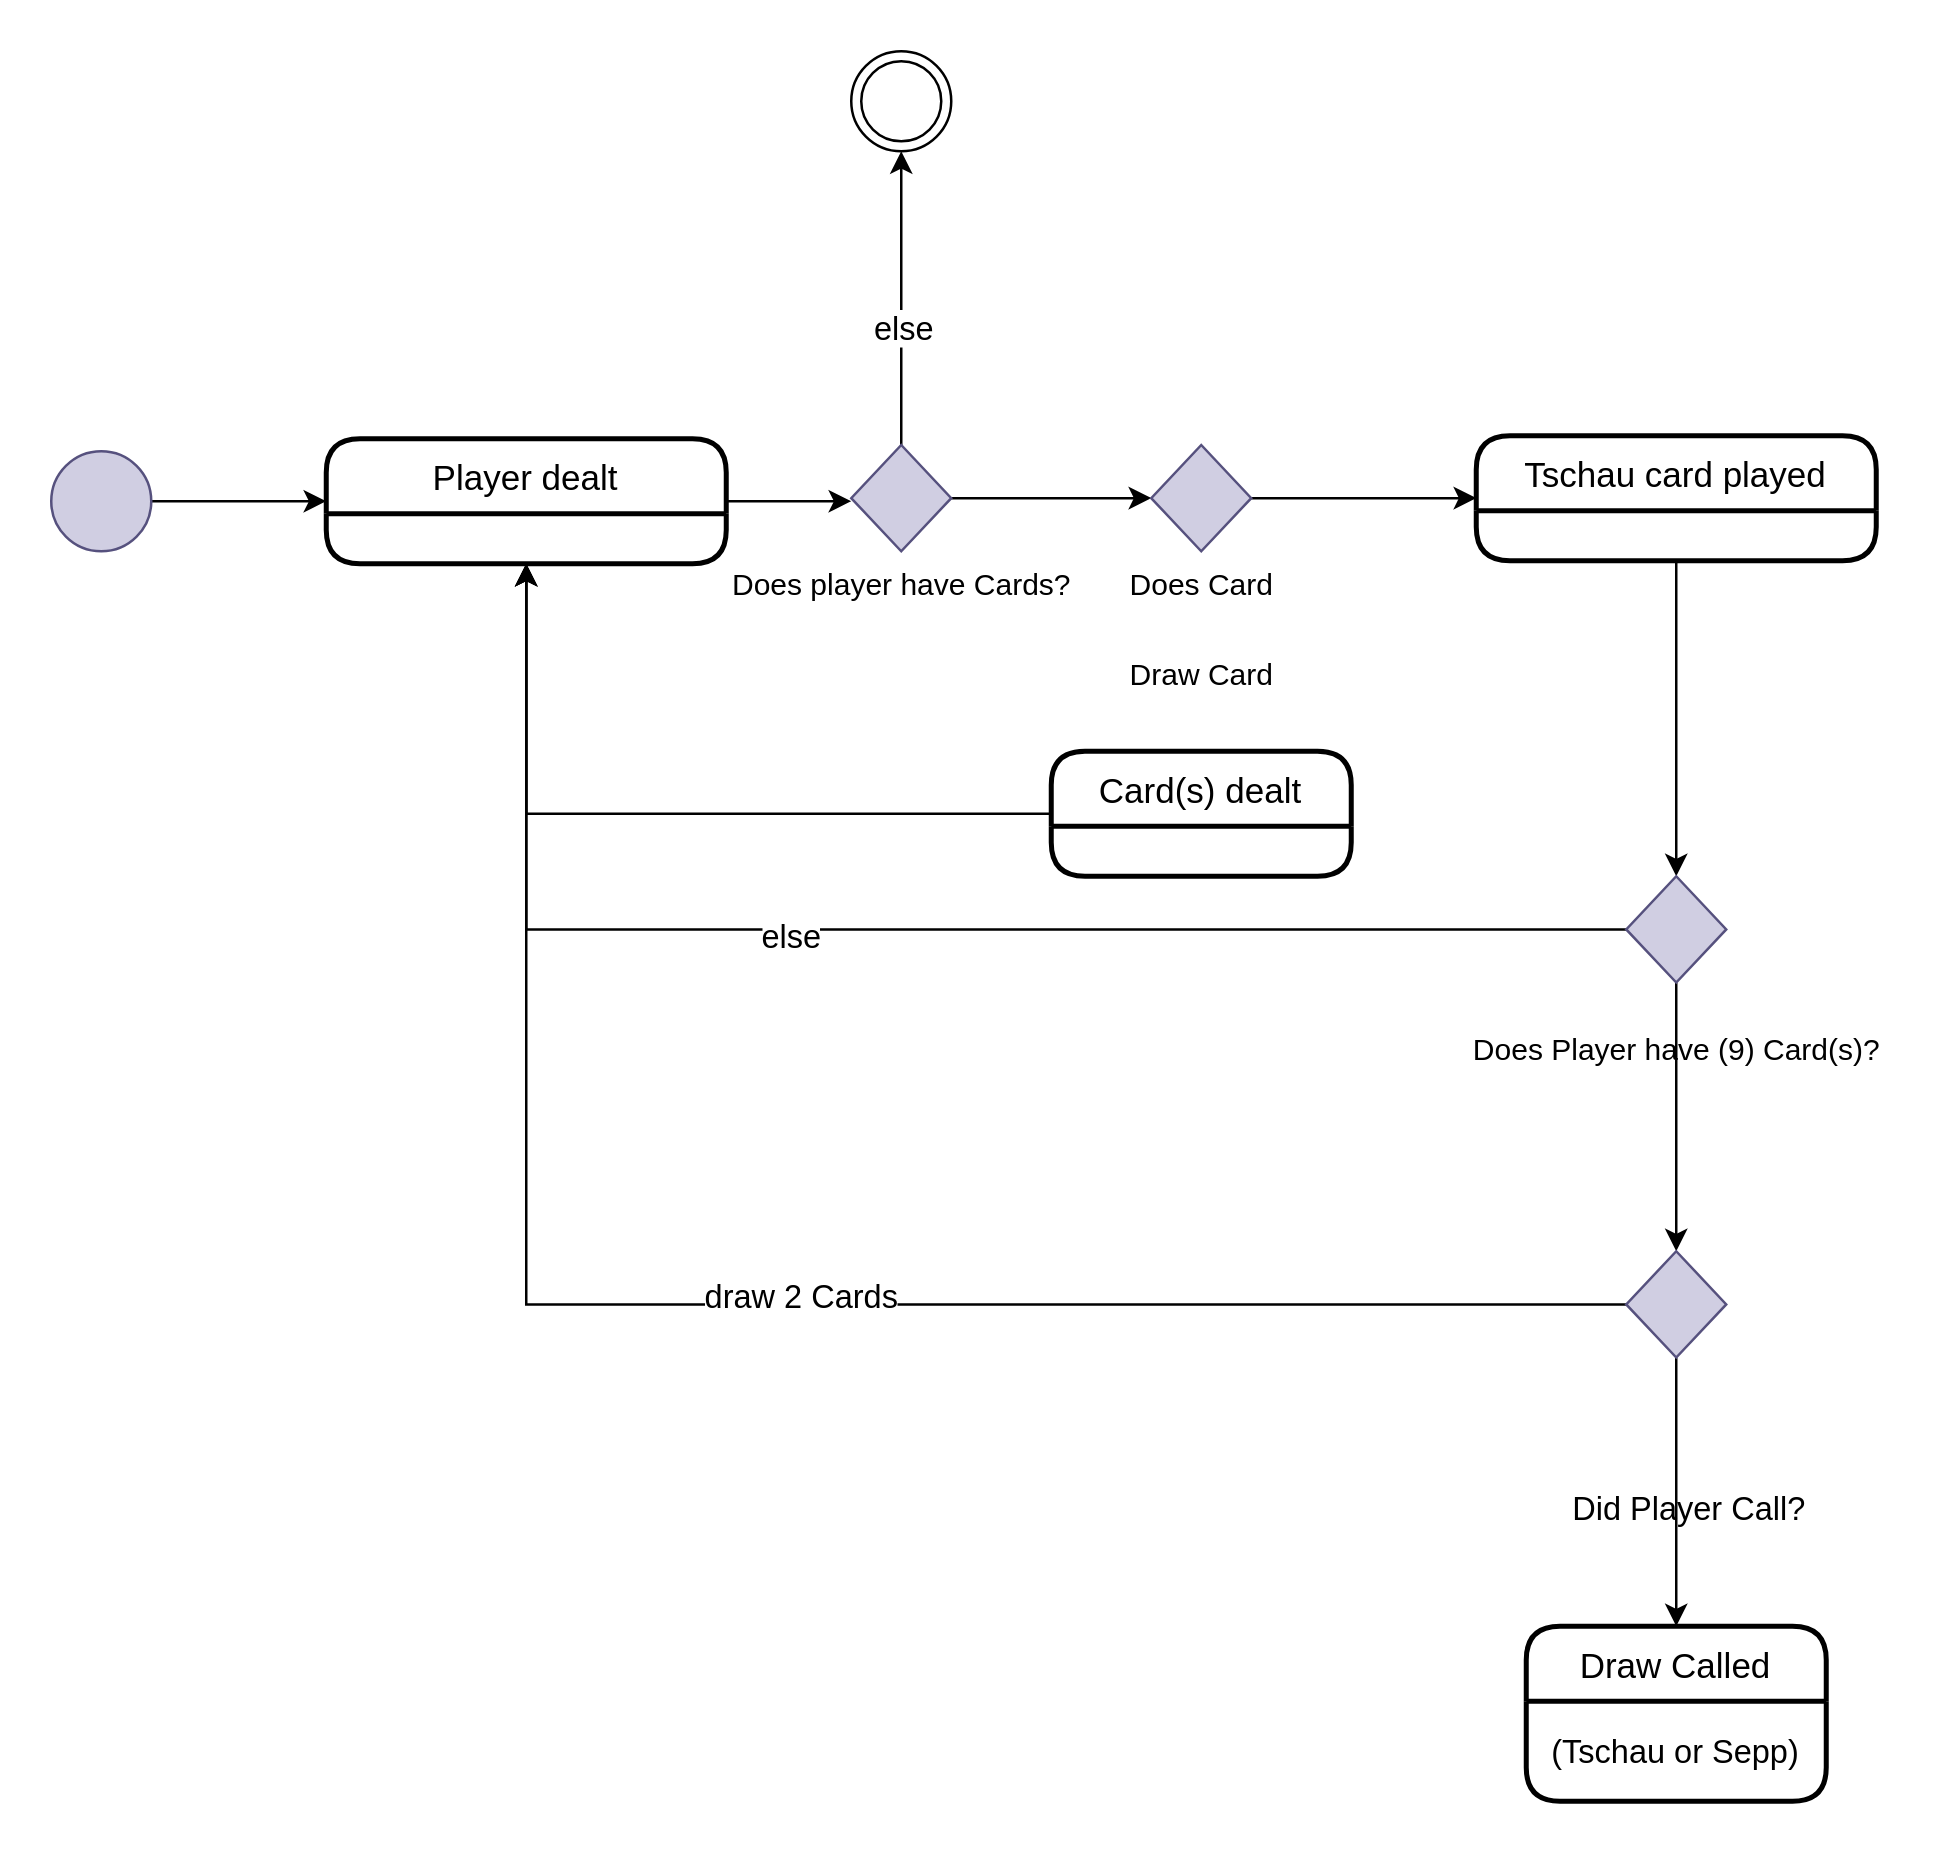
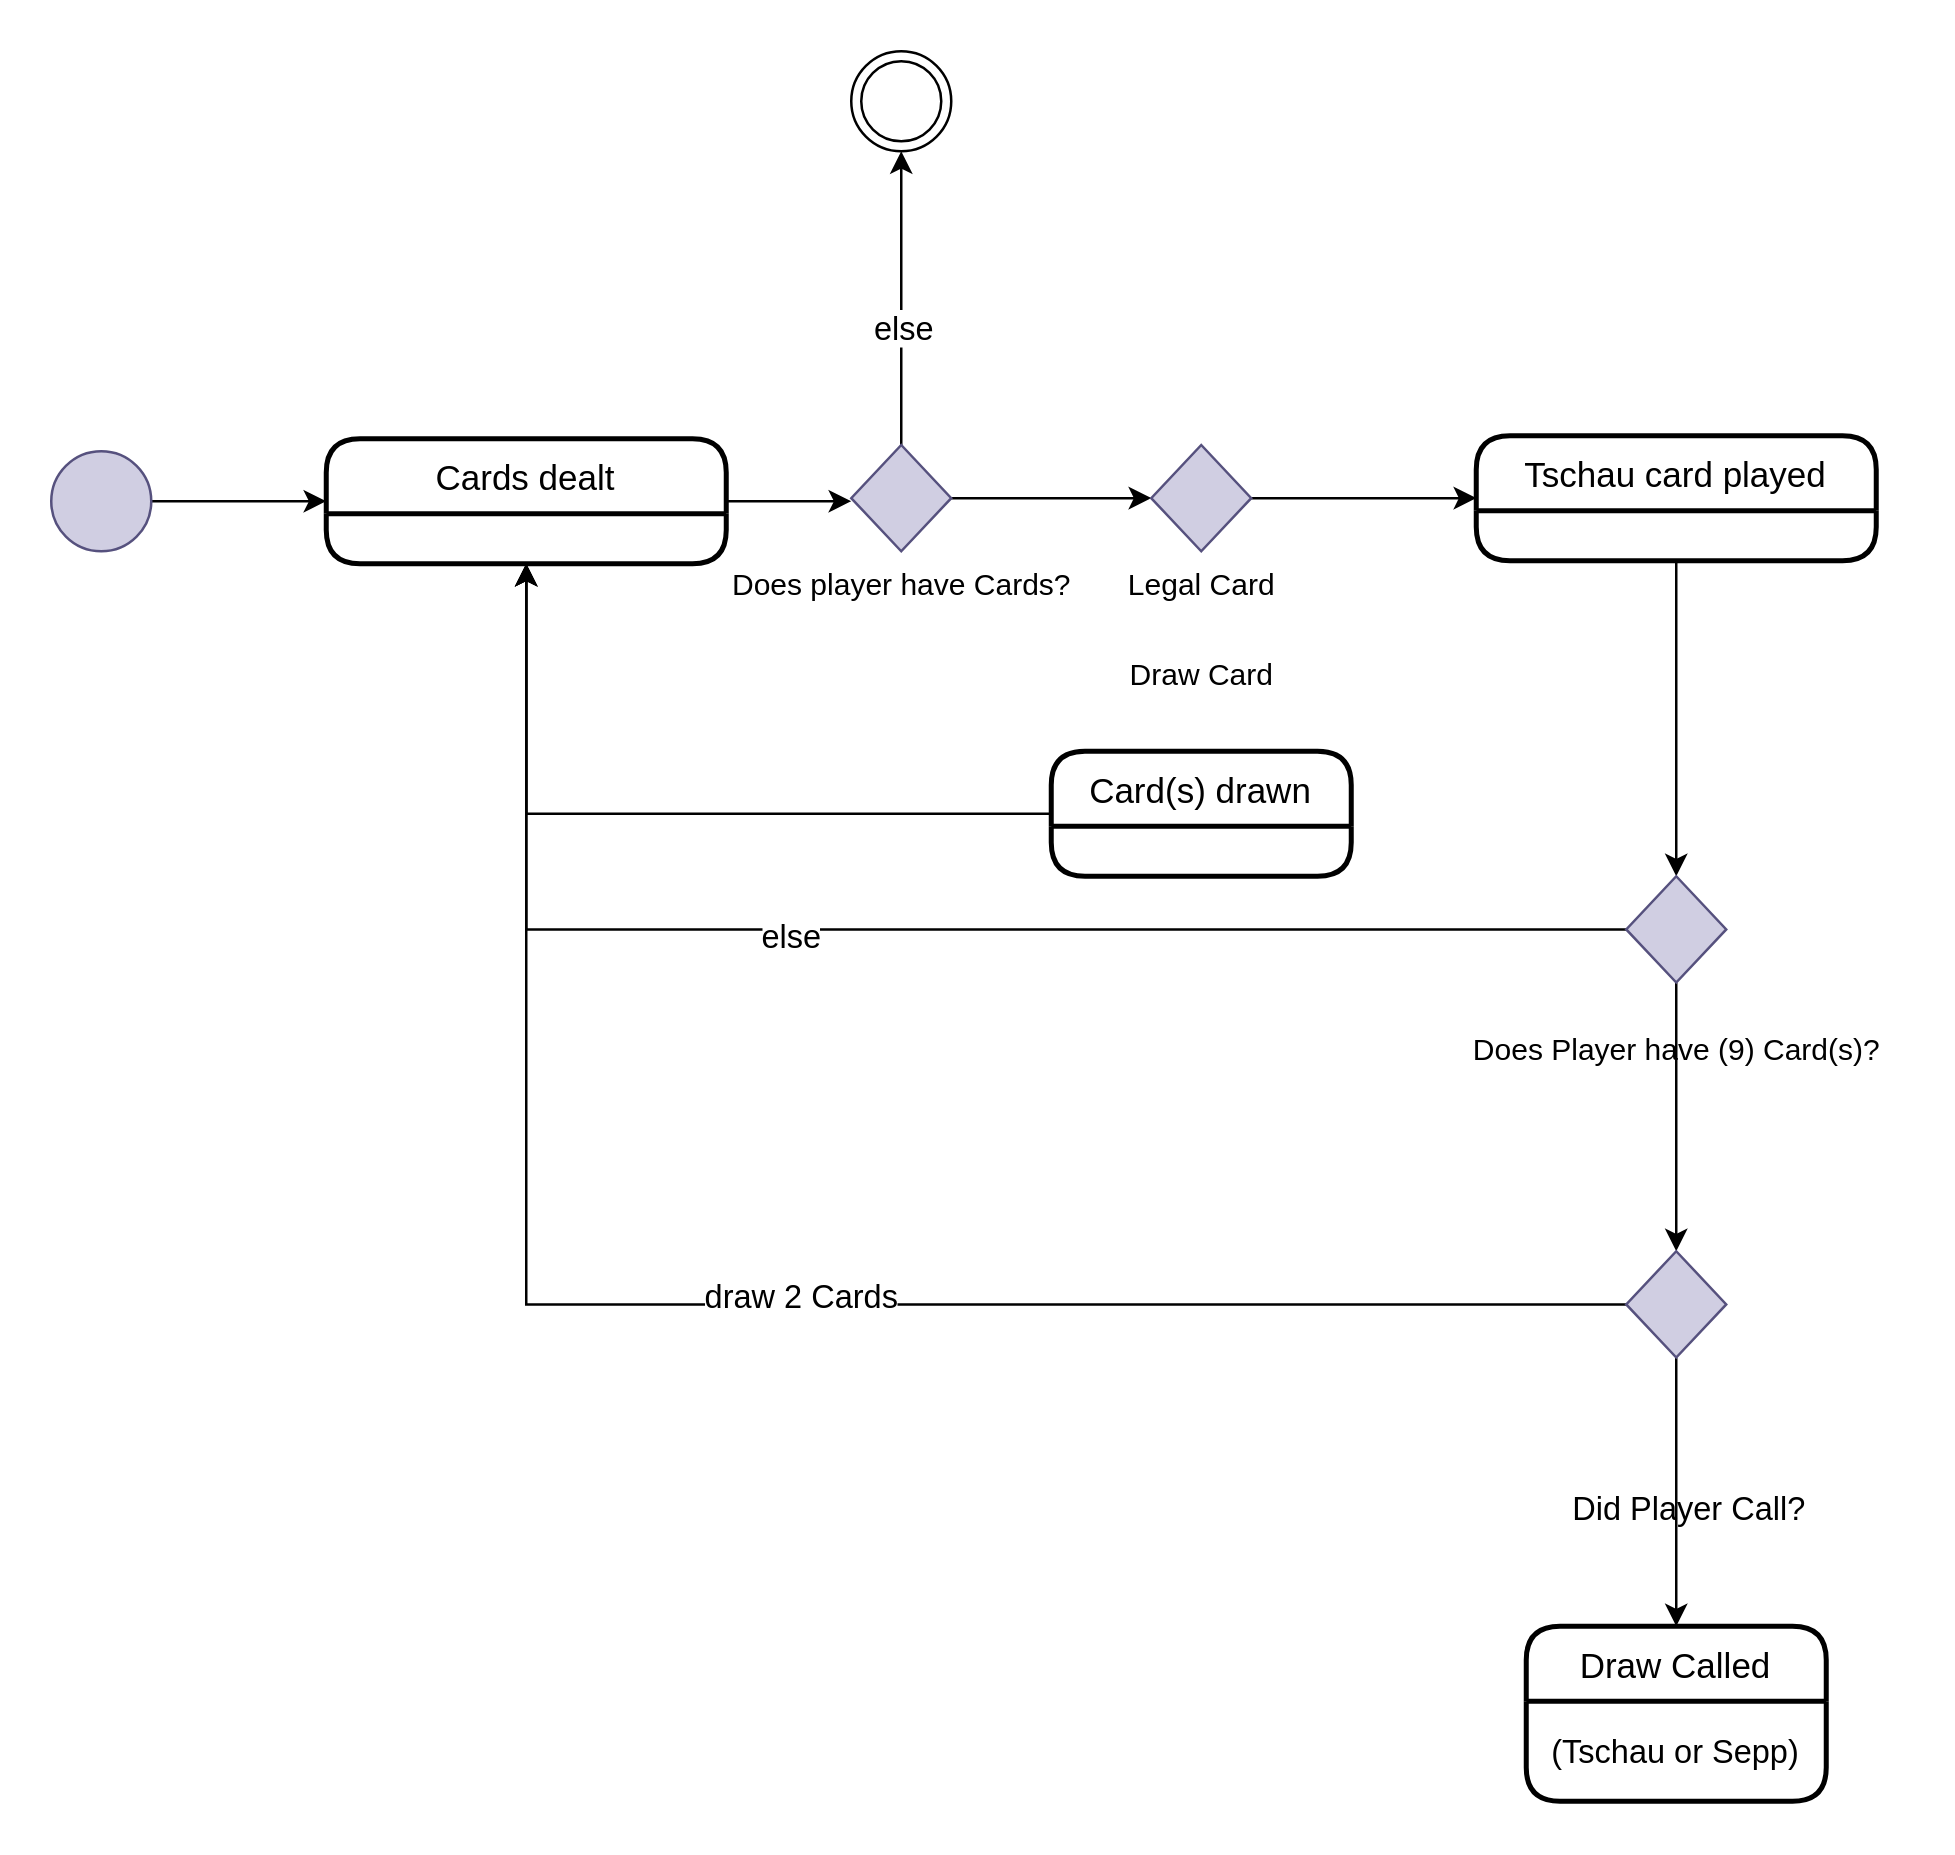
(525, 478) -> (525, 478)
(1203, 586) -> (1203, 586)
(1200, 791) -> (1200, 791)
